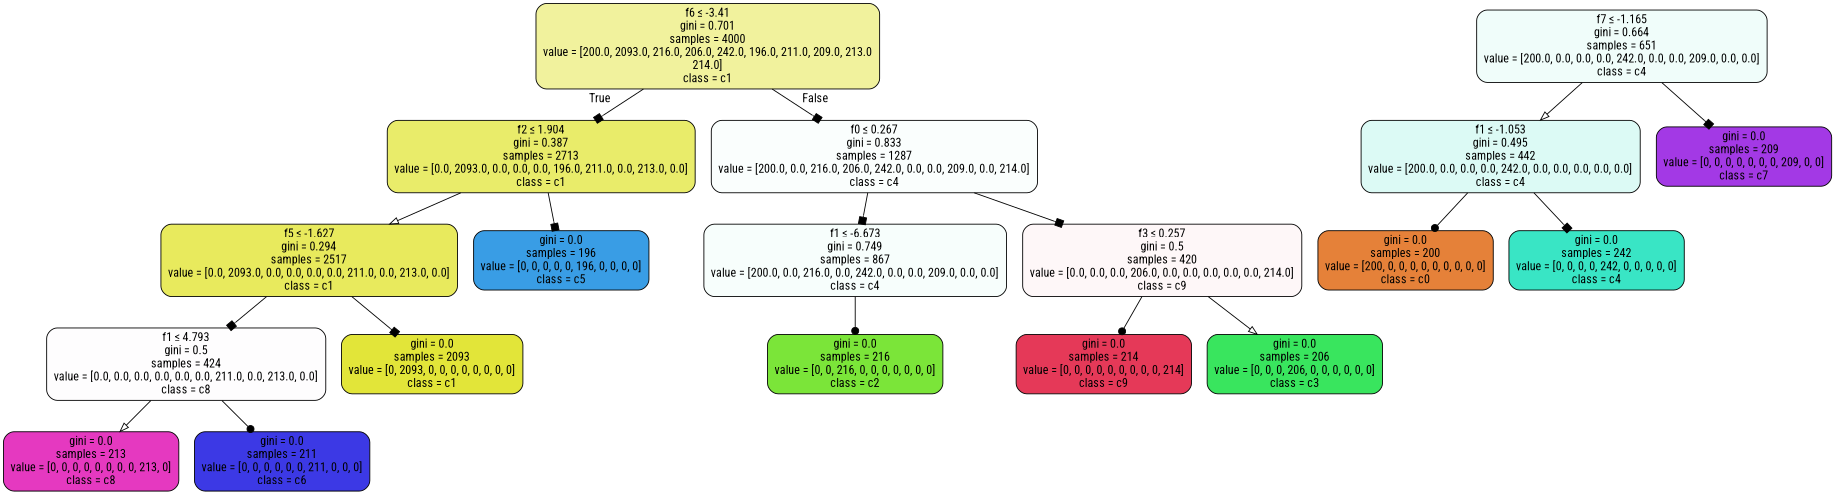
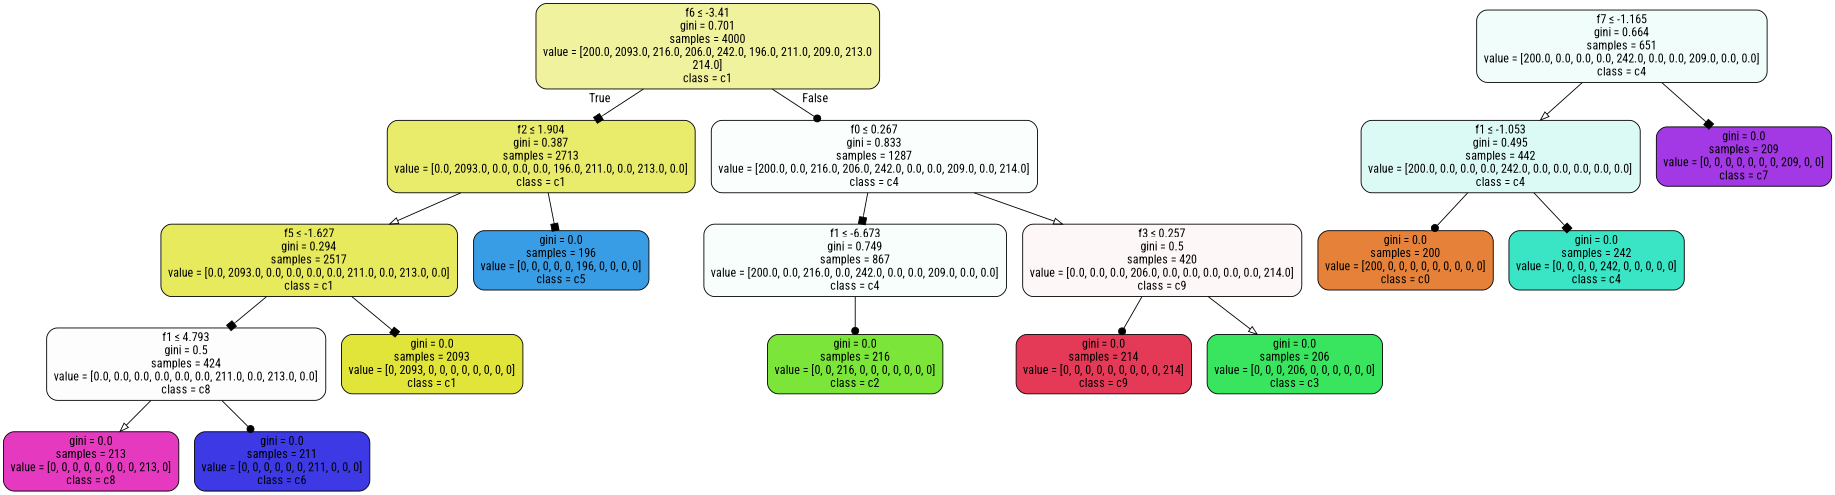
(792, 102) -> (793, 103)
(1014, 207) -> (1014, 207)
